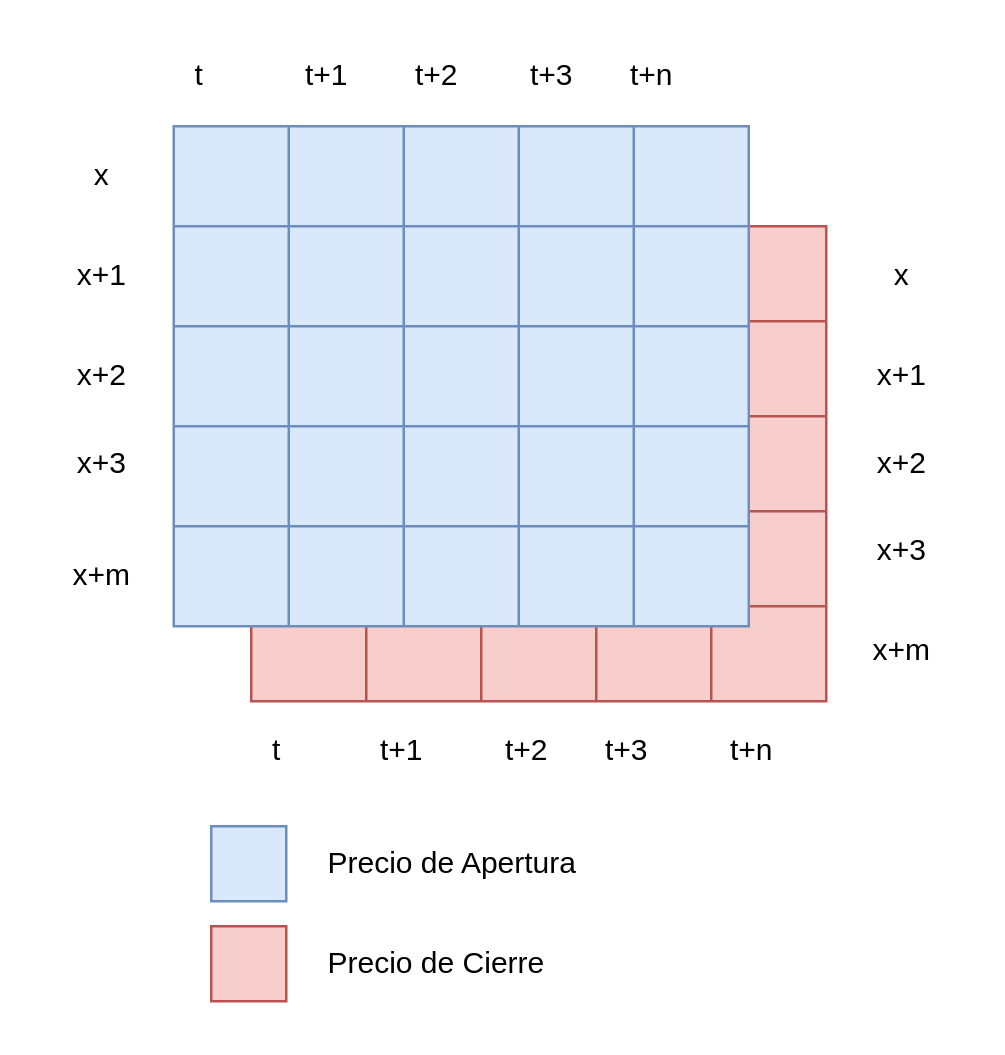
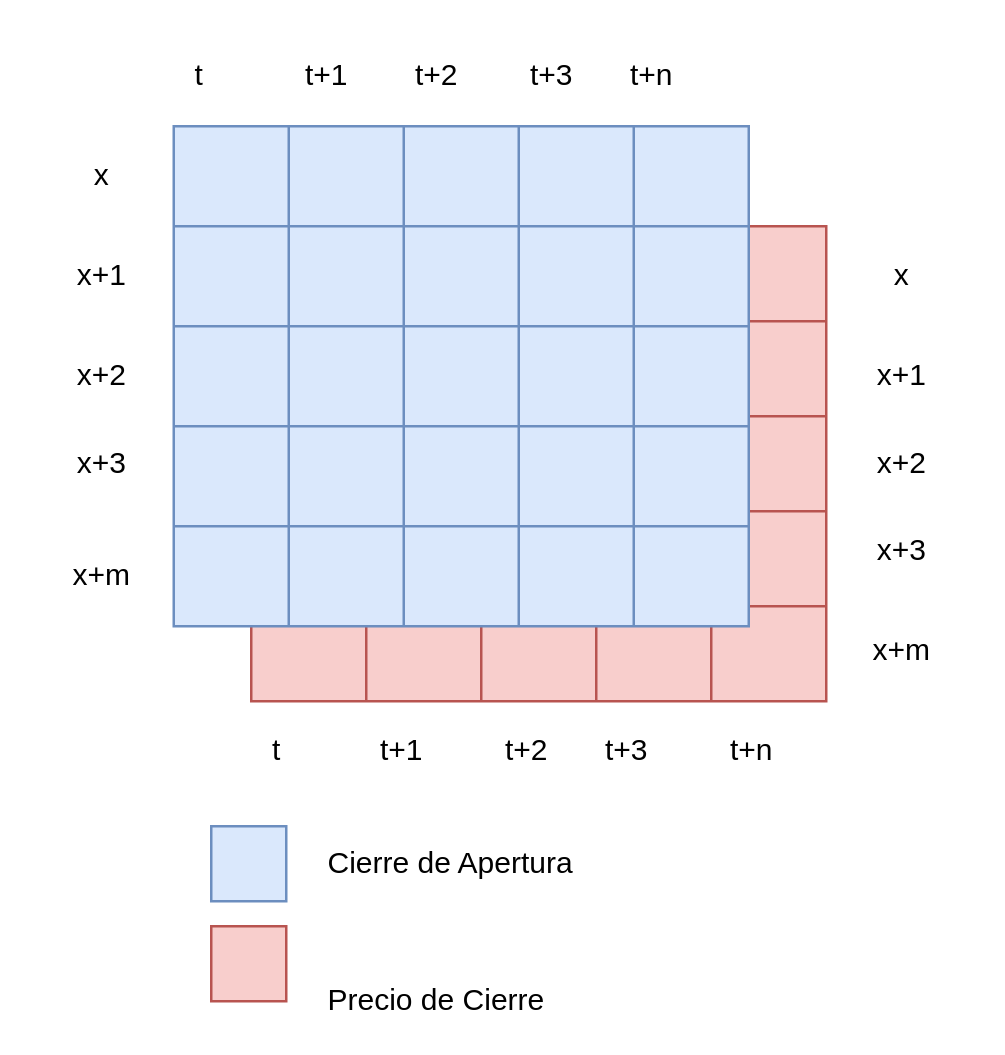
(468, 864) -> (468, 864)
(449, 964) -> (449, 1001)
